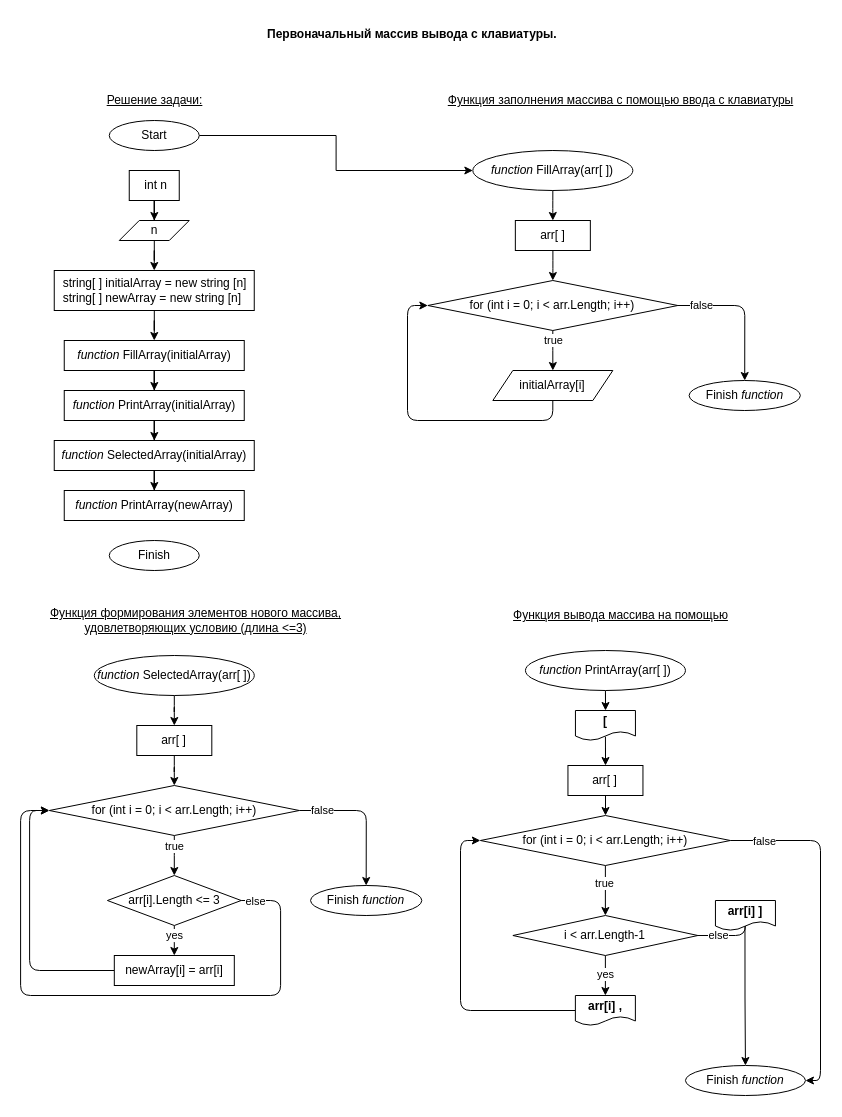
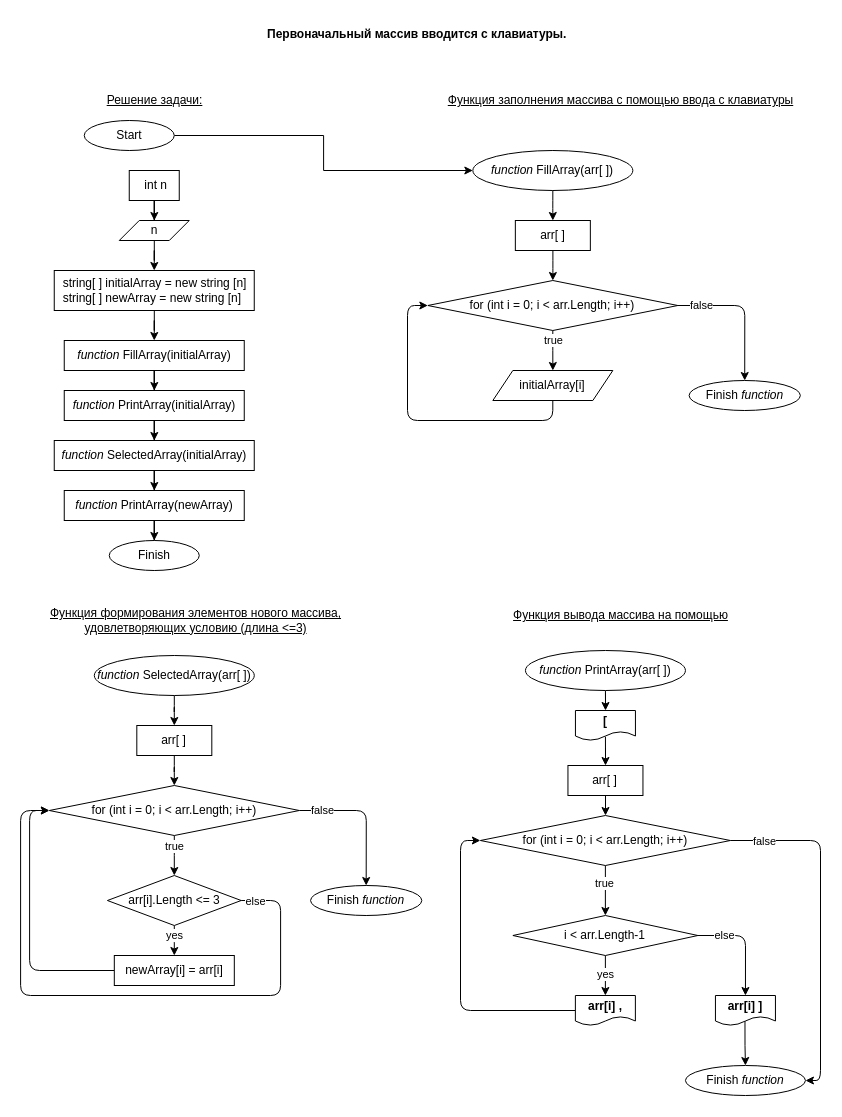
(401, 35) -> (408, 35)
(154, 136) -> (129, 136)
none -> (154, 535)
(745, 916) -> (745, 1011)
